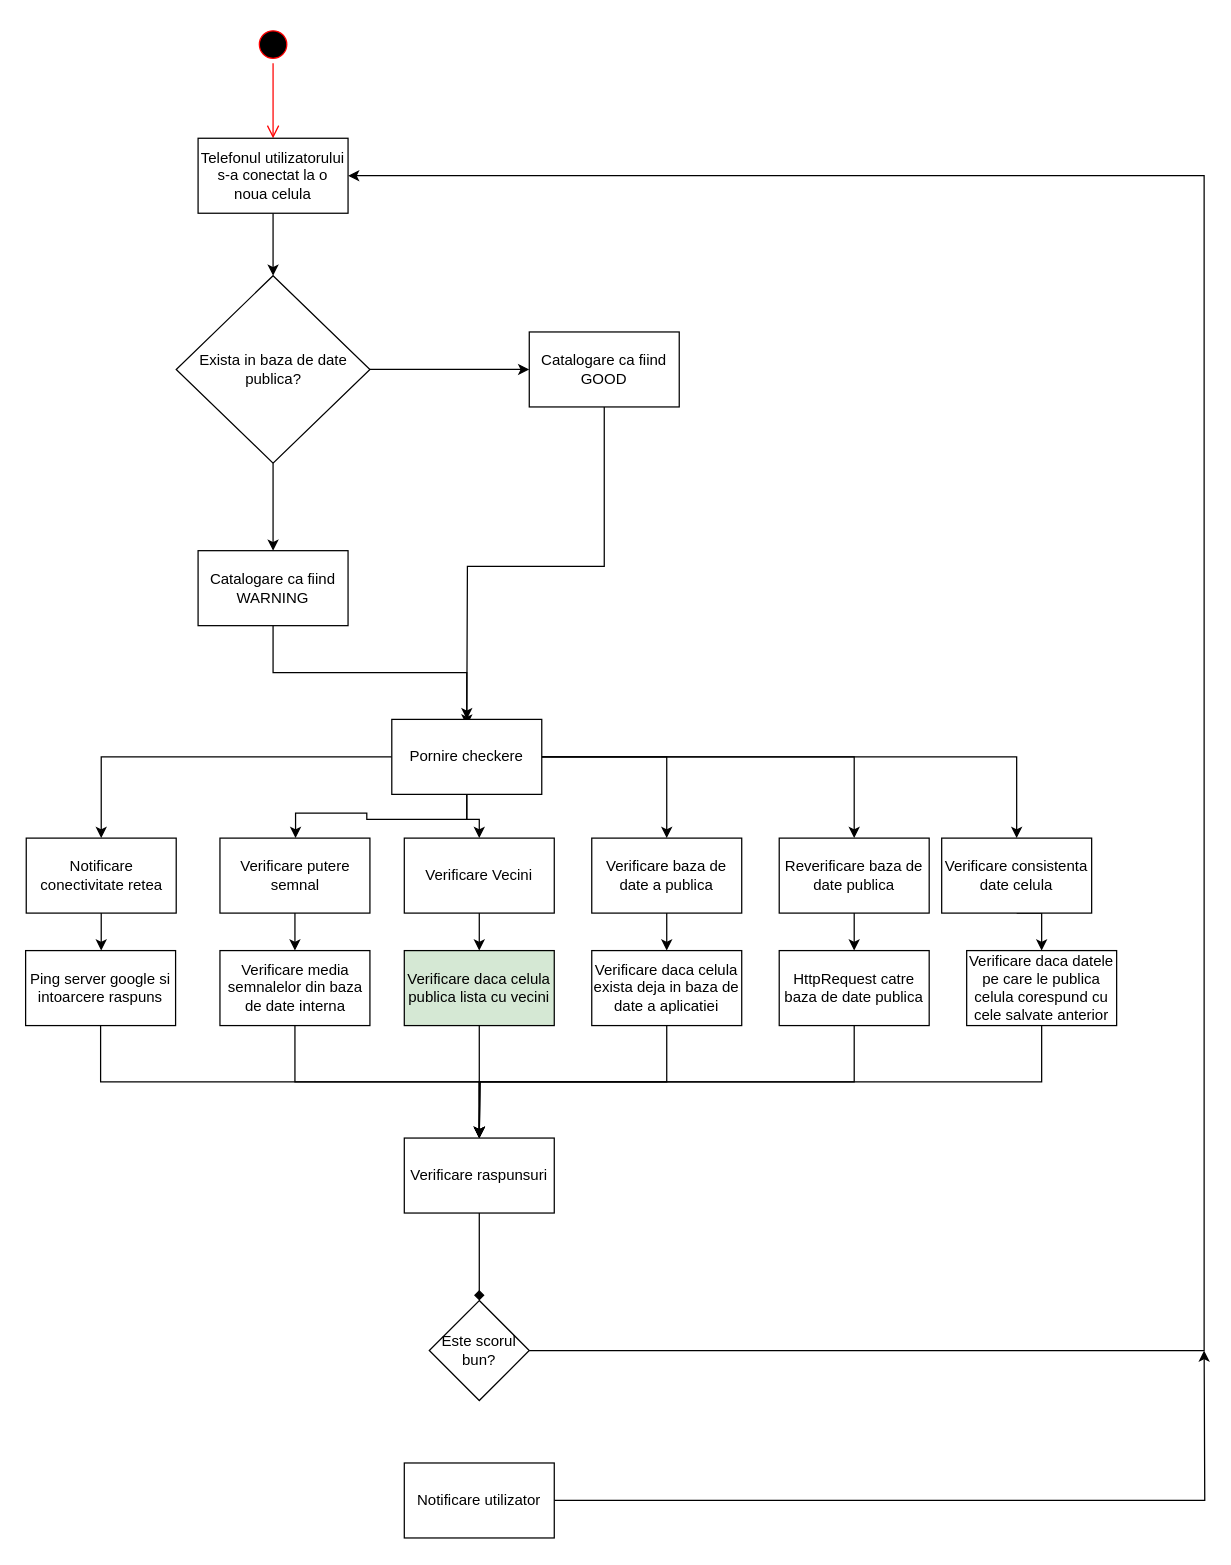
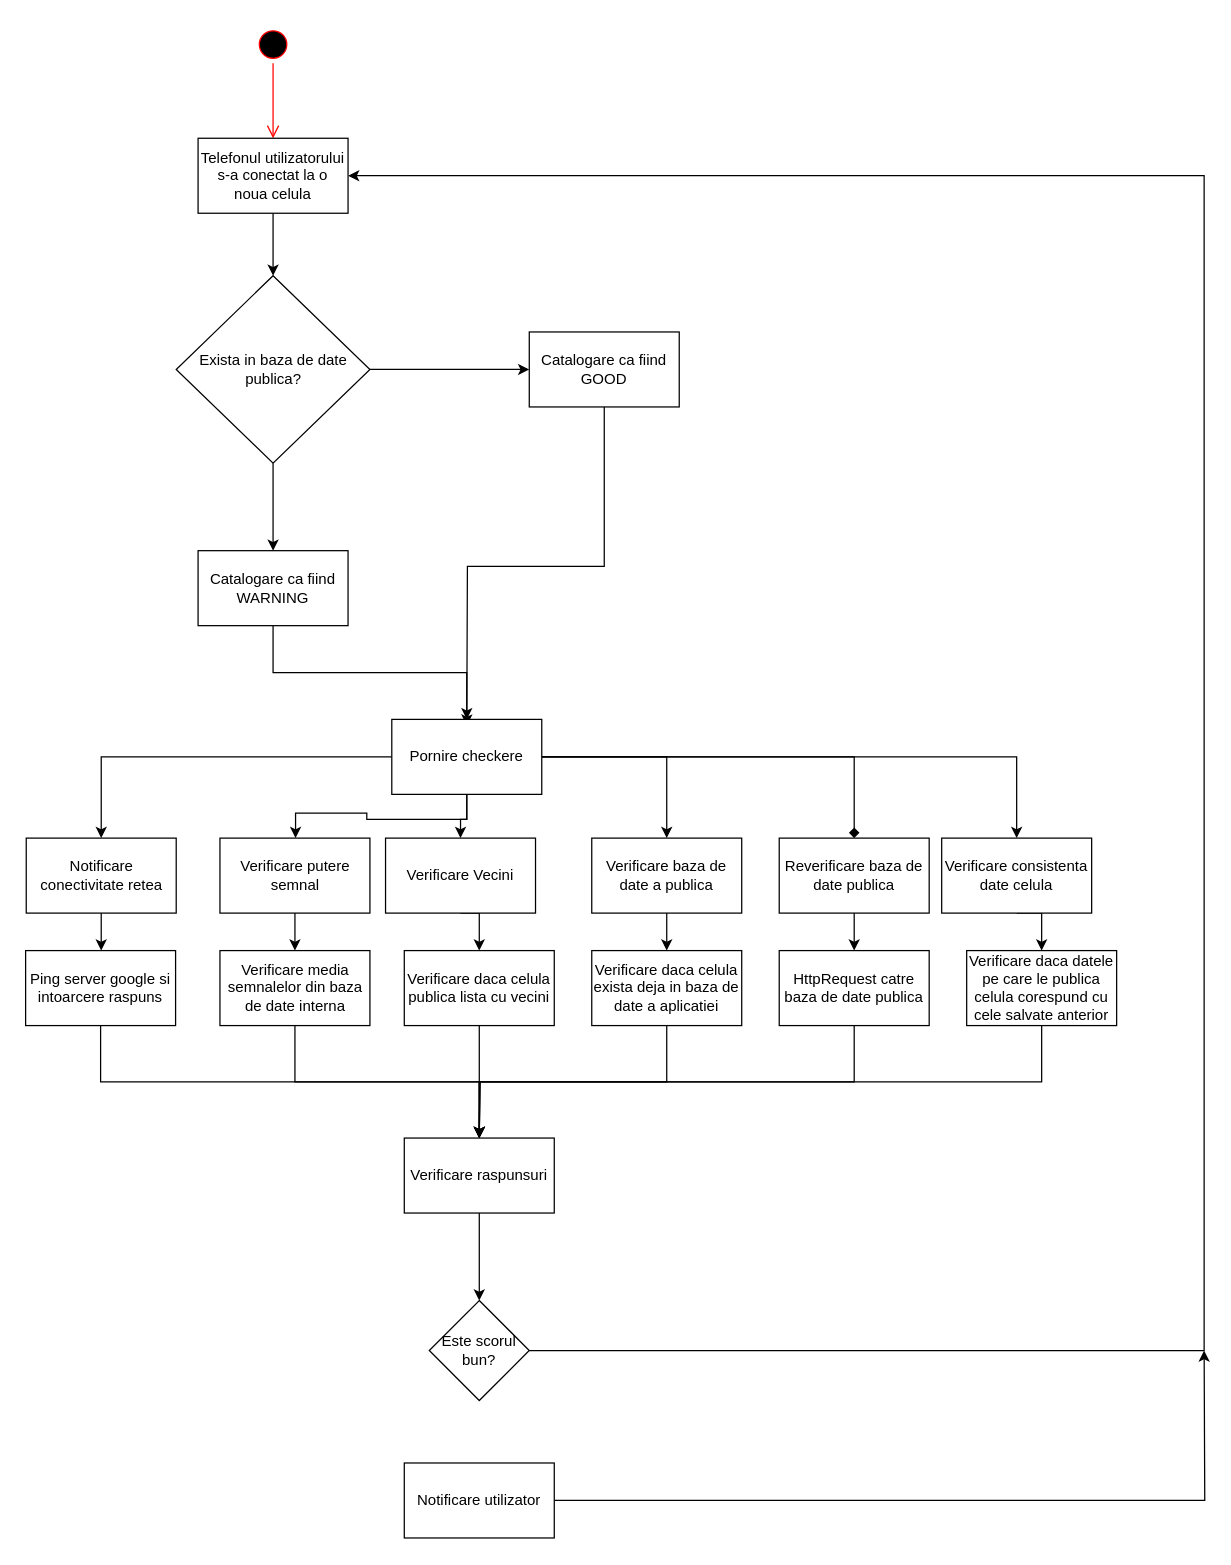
(854, 828) -> (854, 827)
(479, 876) -> (461, 876)
(479, 988) -> (479, 988)
(479, 1290) -> (479, 1291)
